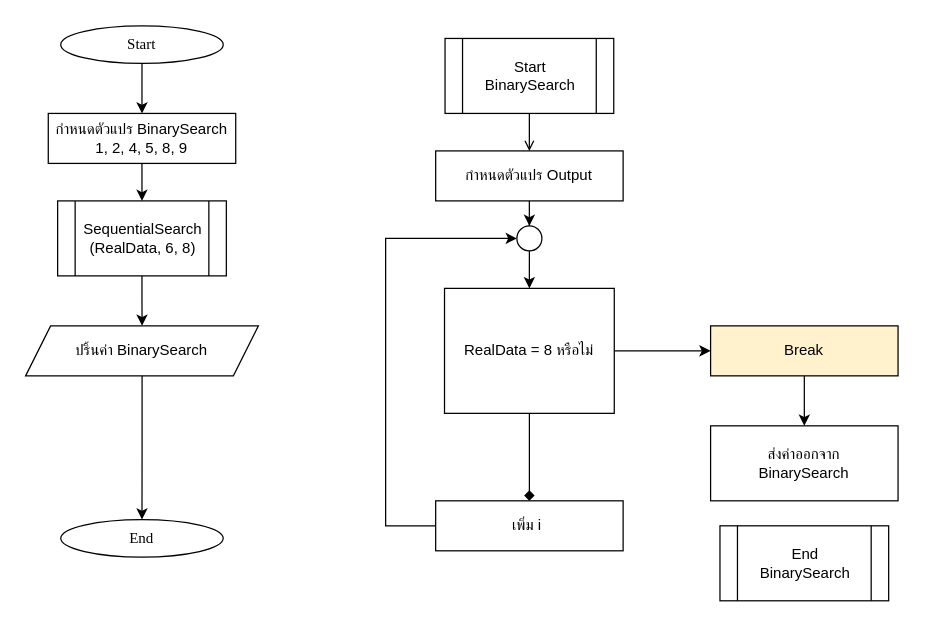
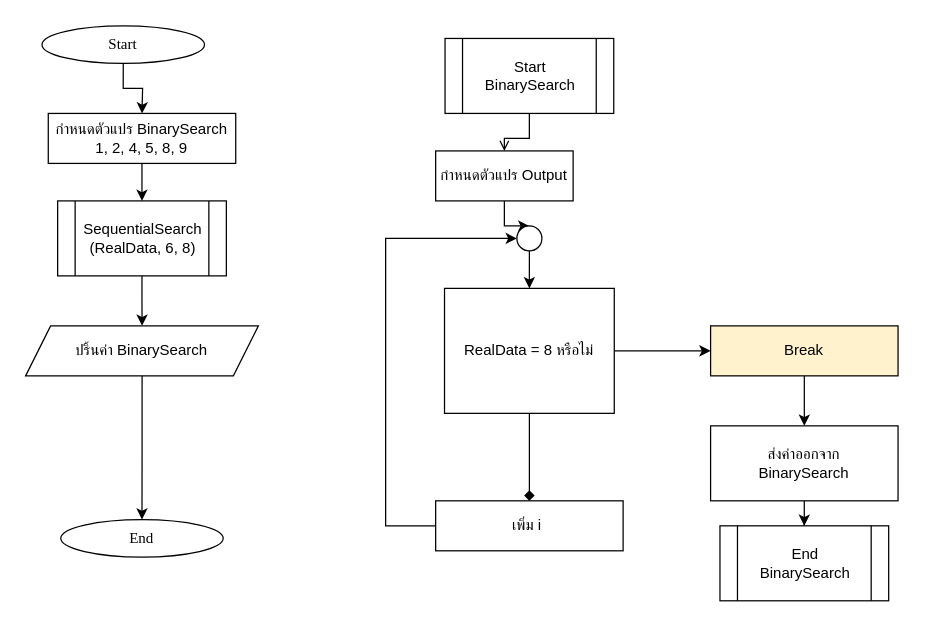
(142, 44) -> (123, 44)
(530, 176) -> (505, 176)
none -> (805, 518)
